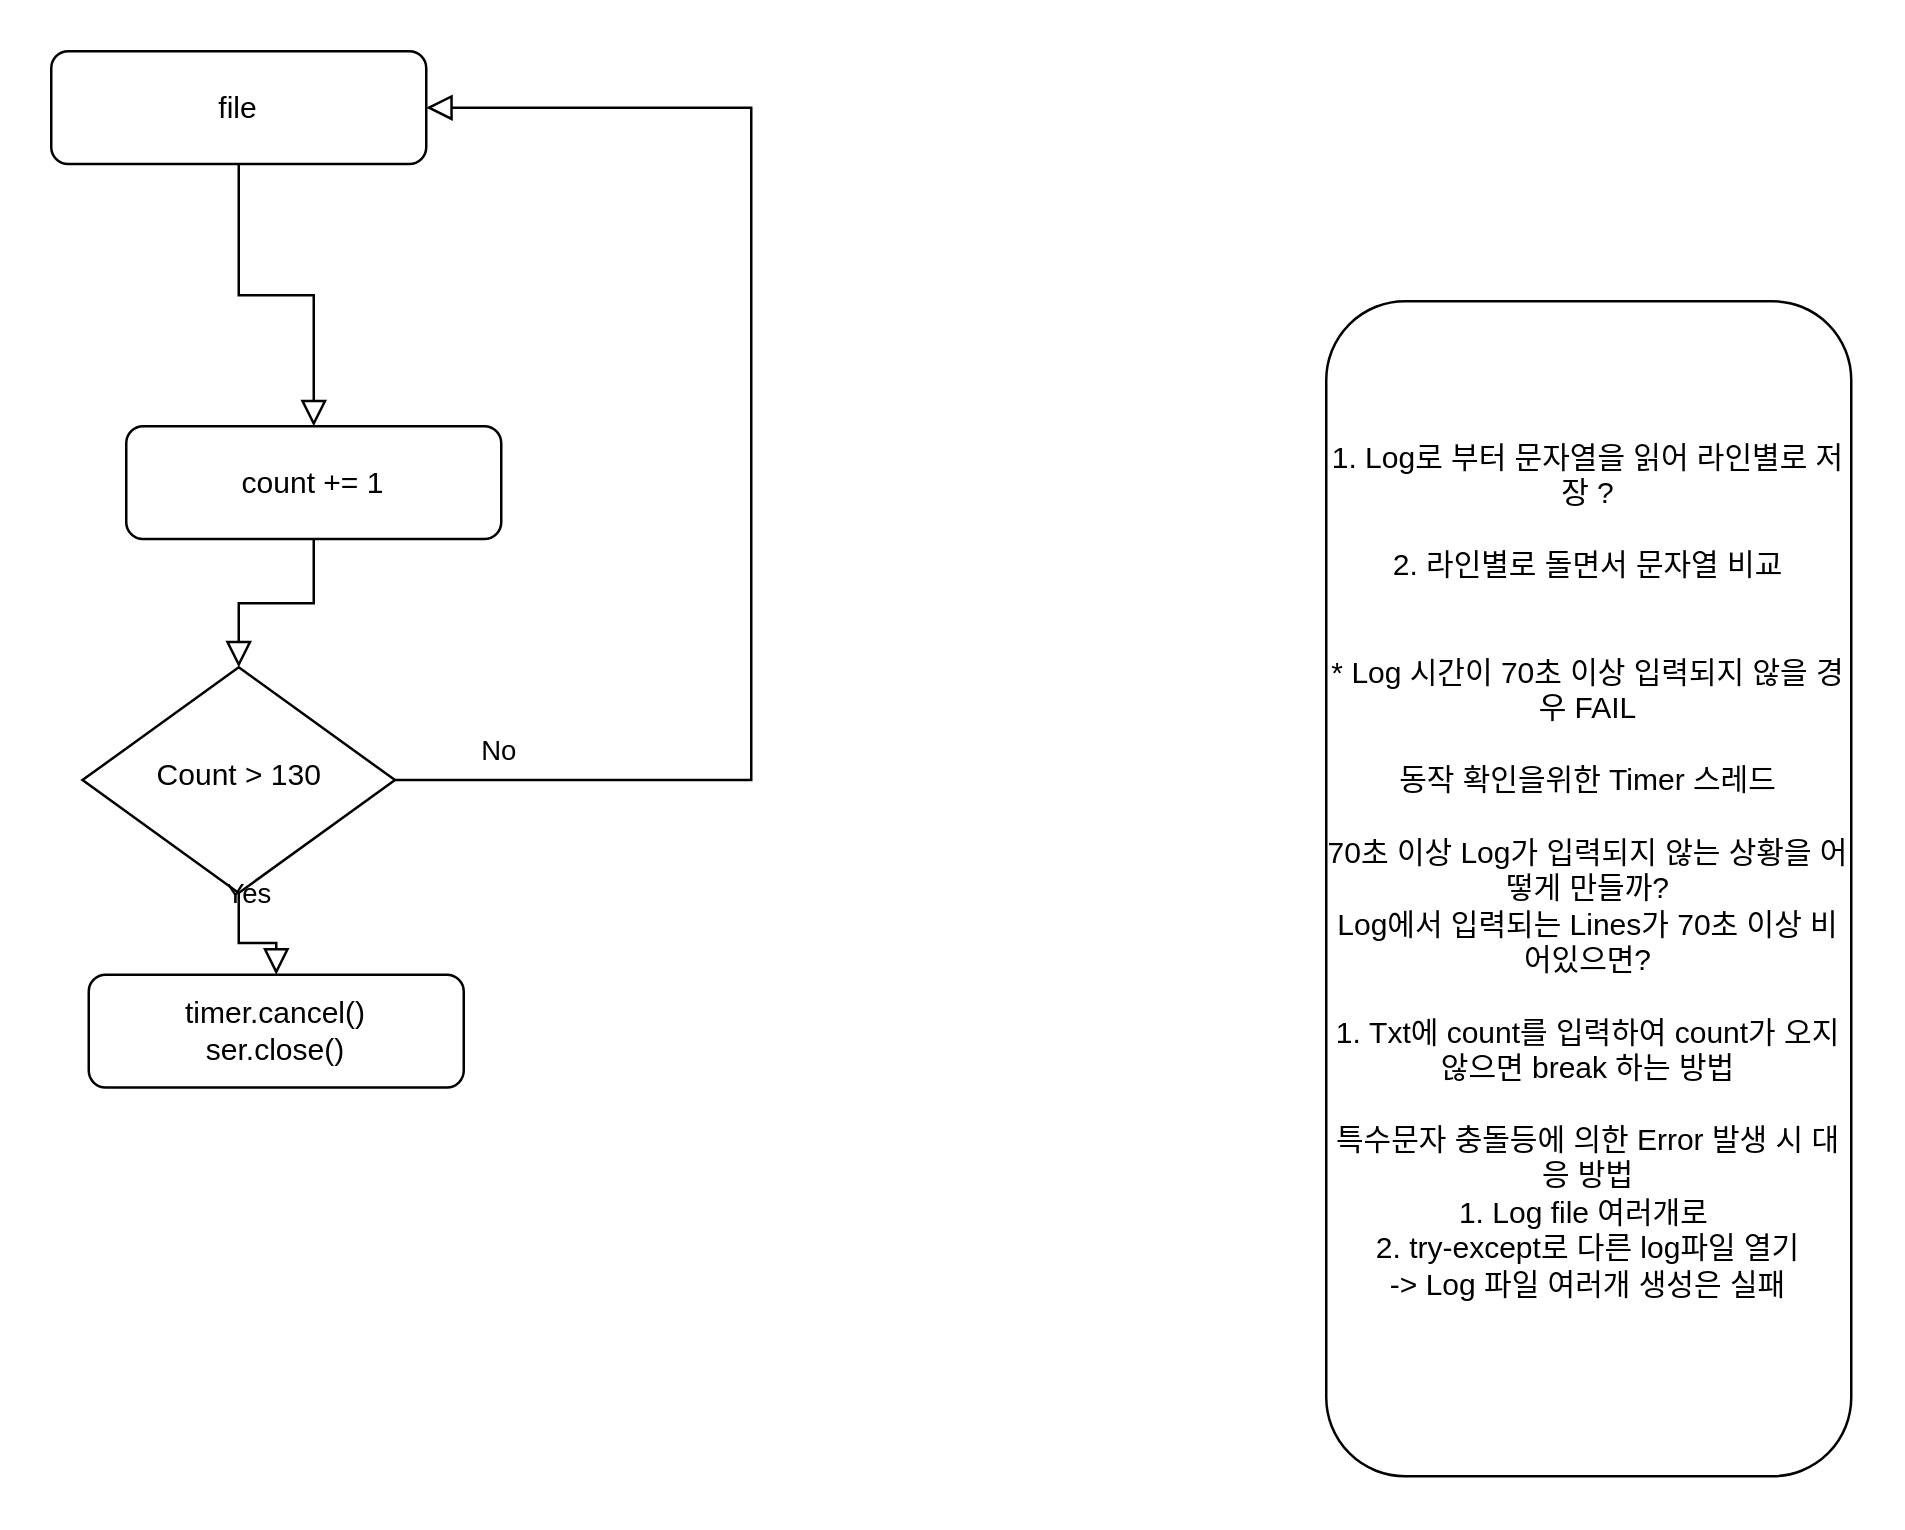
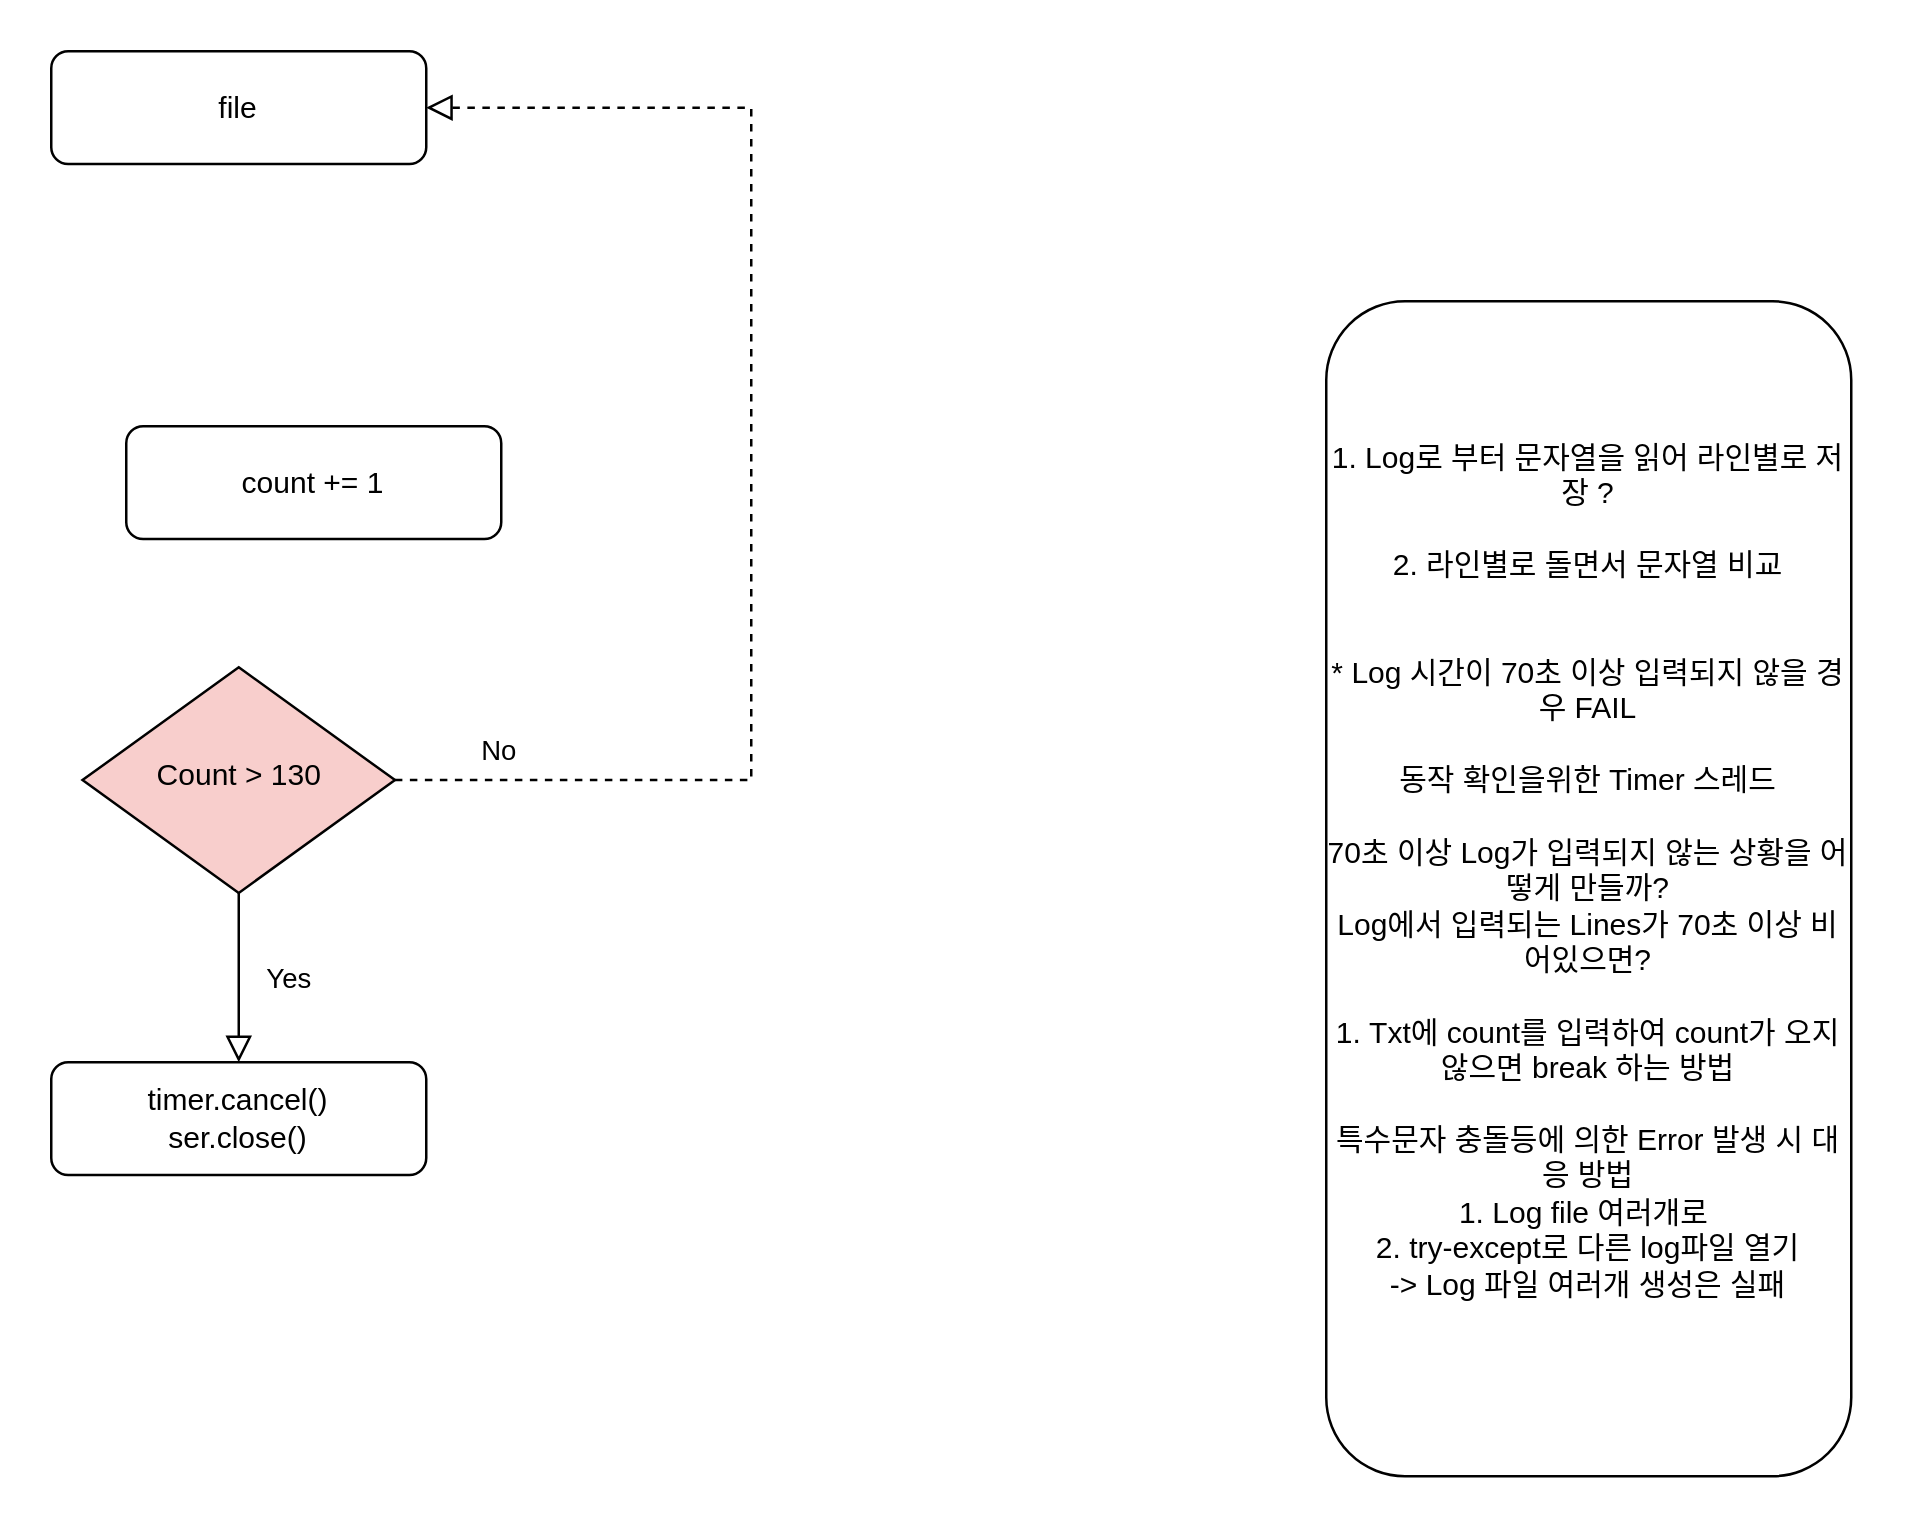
(263, 295) -> none
(751, 475) -> (751, 475)
(290, 603) -> none
(239, 780) -> (239, 780)
(276, 1031) -> (239, 1119)
